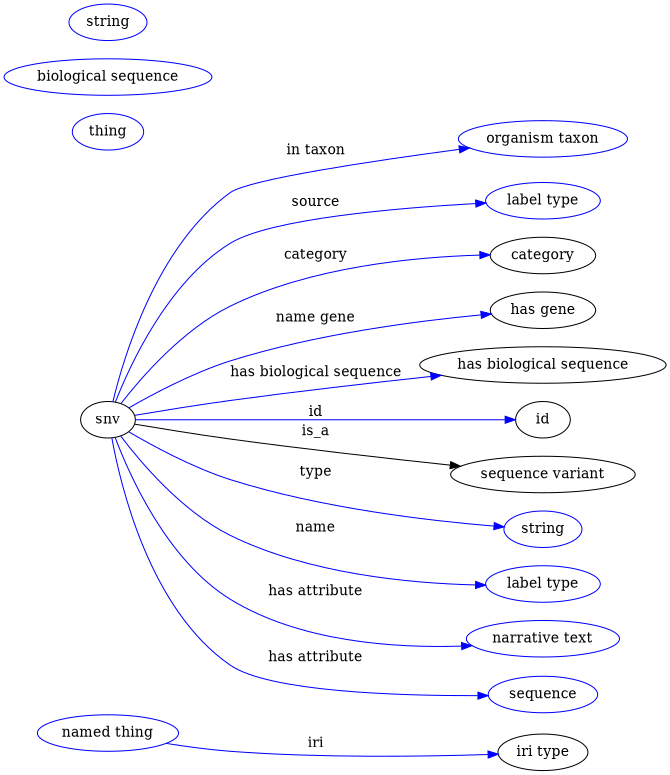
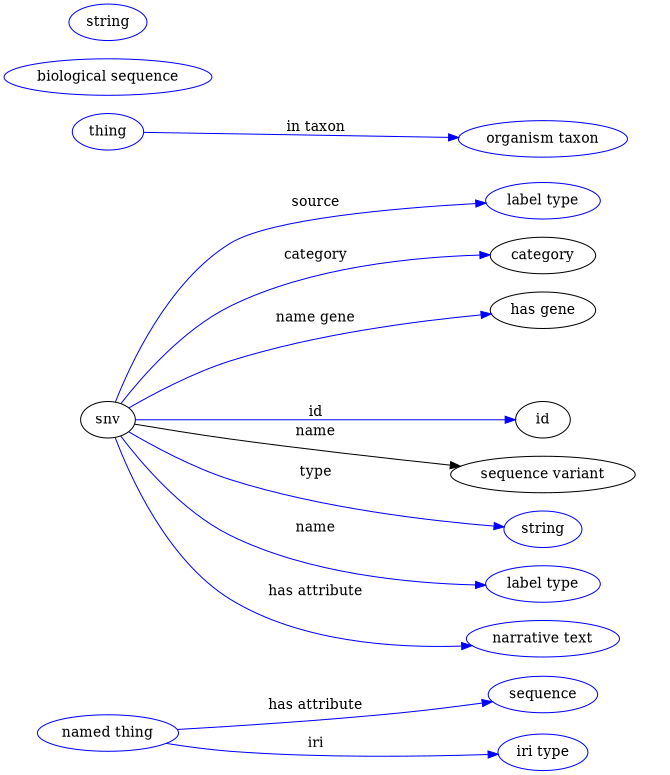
(226, 196) -> (296, 135)
(543, 365) -> none
(316, 431) -> (316, 431)
(226, 662) -> (330, 719)
(543, 752) -> (543, 752)
